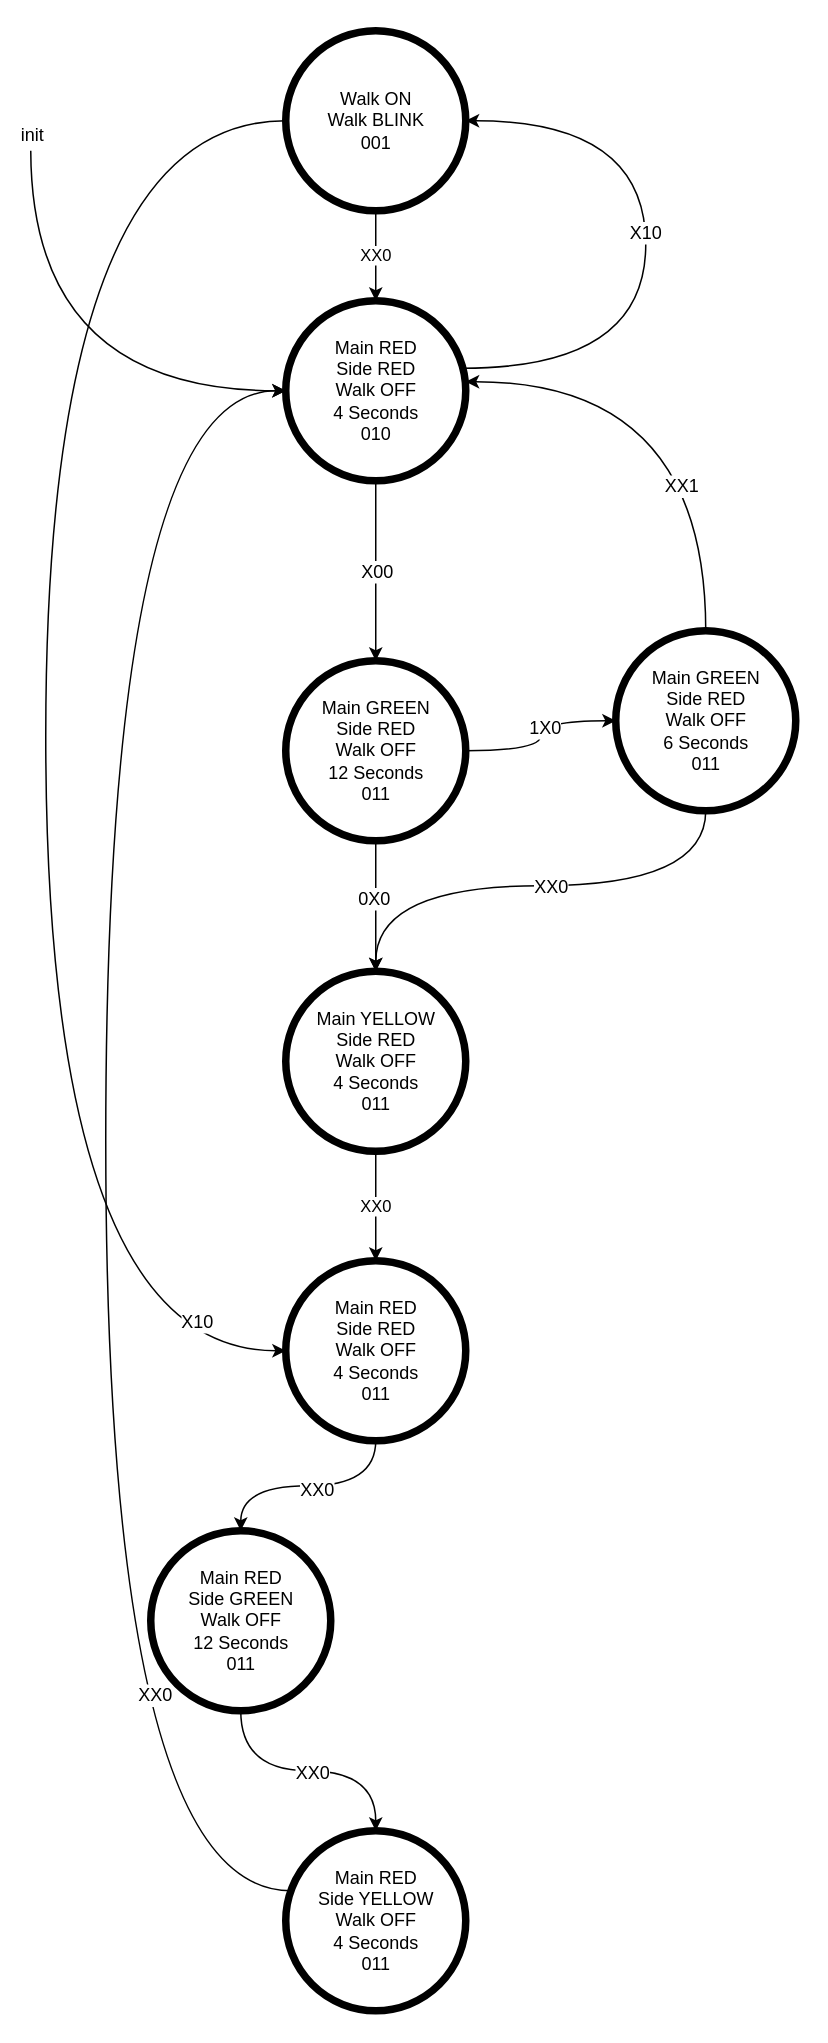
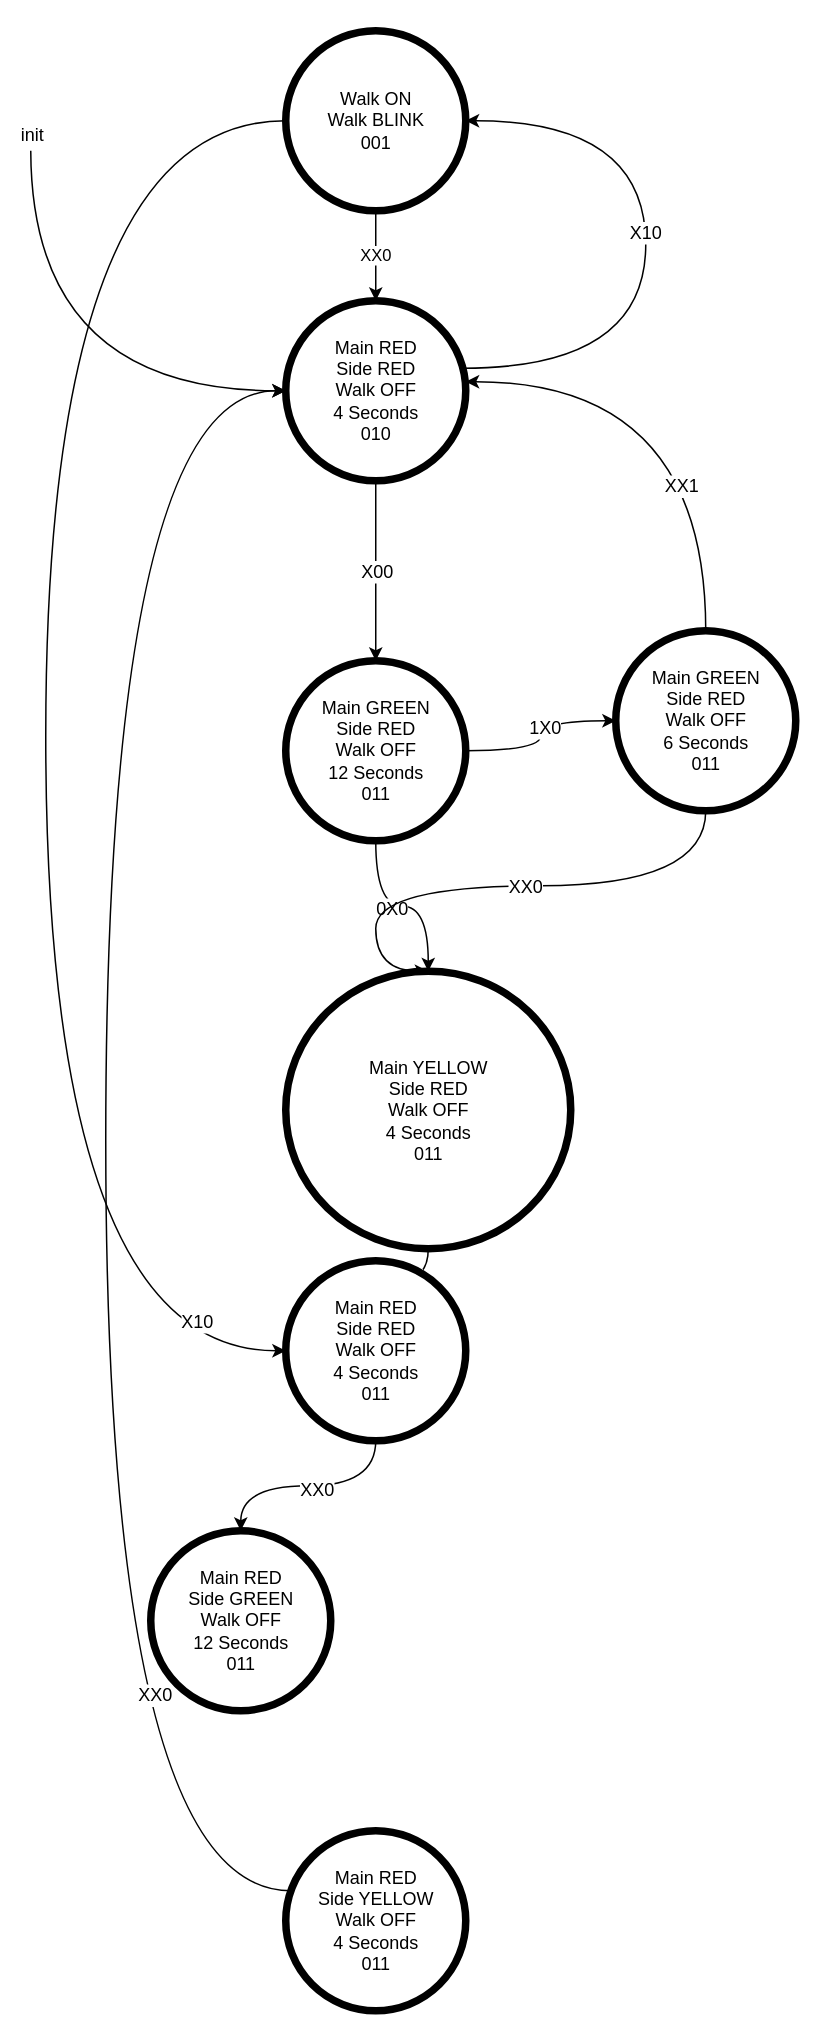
(376, 1061) -> (428, 1110)
(305, 1771) -> none
